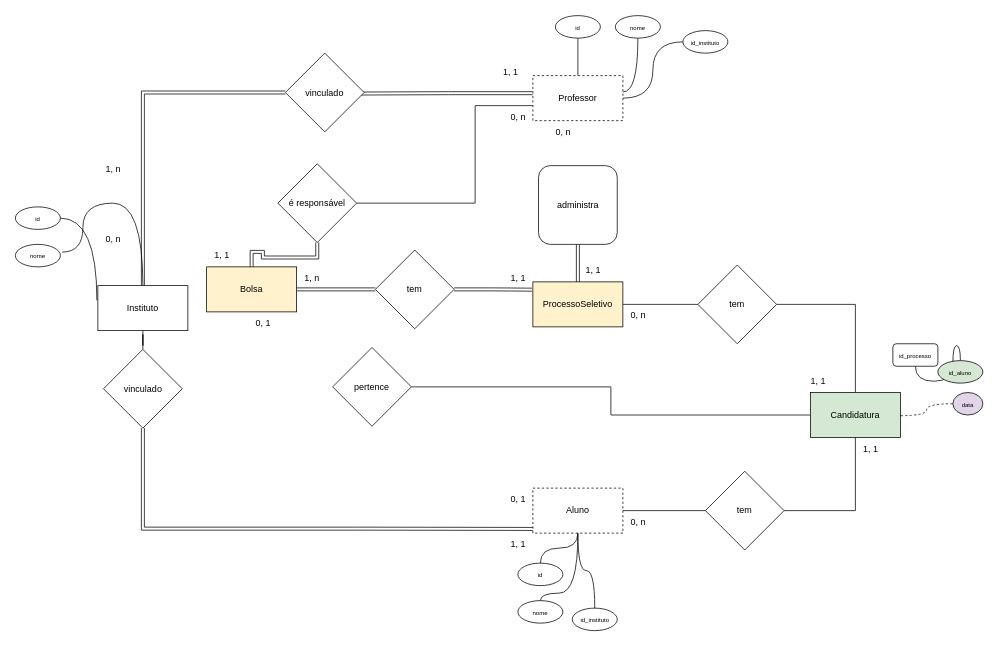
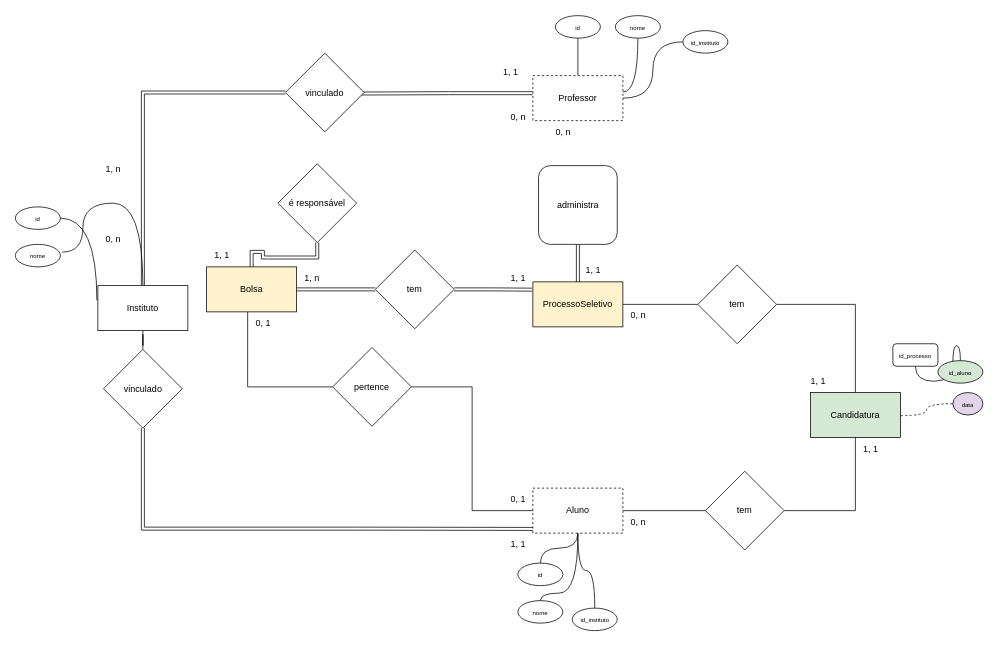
(475, 185) -> none
none -> (253, 387)
(626, 415) -> (472, 477)
